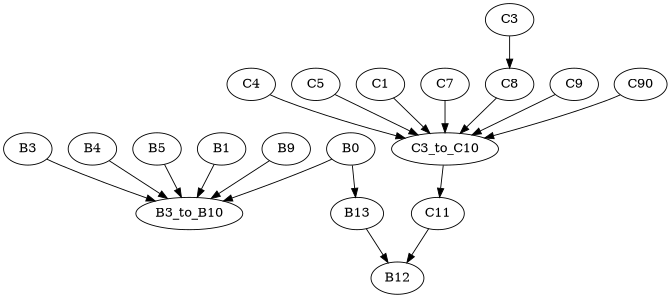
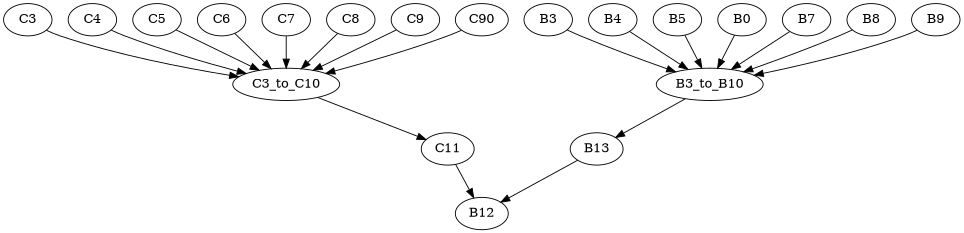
none -> (807, 20)
(510, 48) -> (137, 57)
(380, 84) -> (222, 20)
(222, 149) -> (871, 20)
(354, 177) -> (654, 116)
